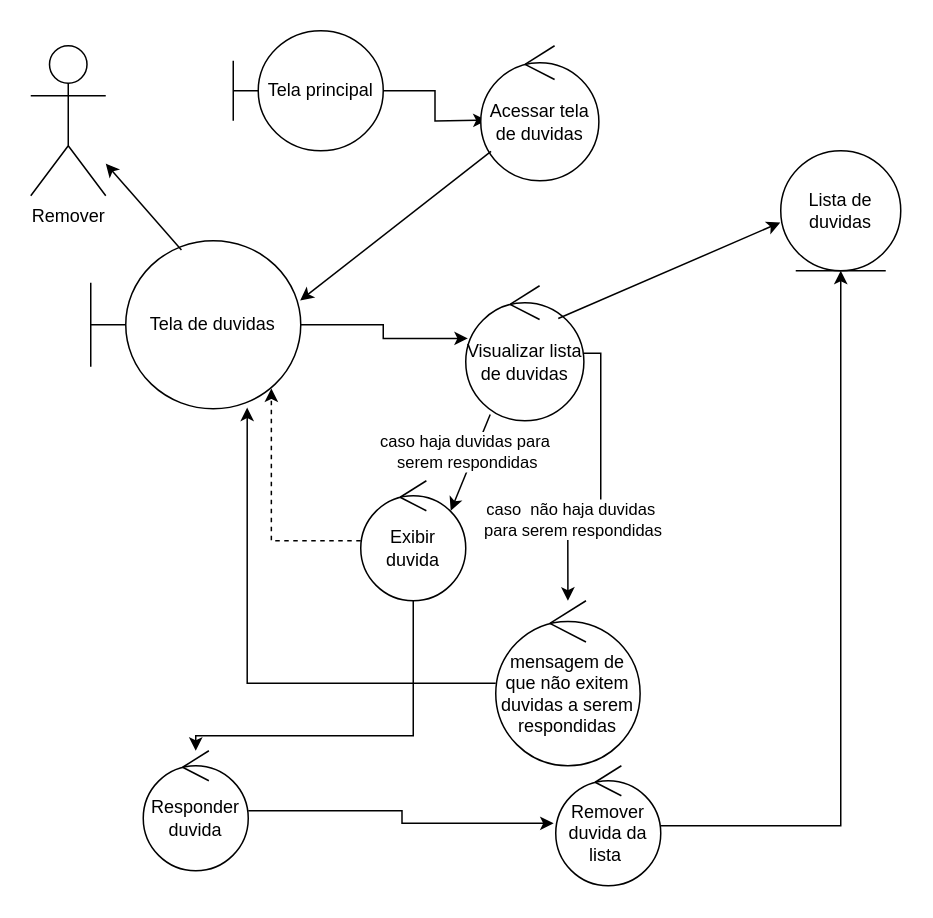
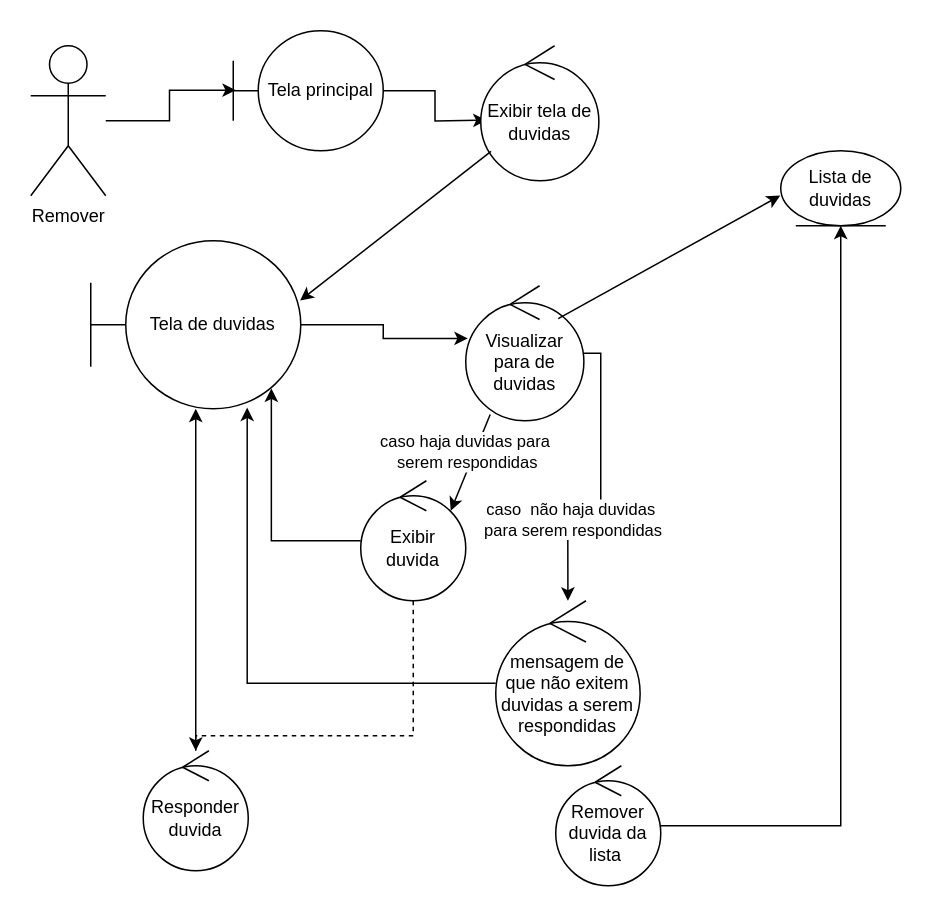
none -> (170, 110)
(540, 122) -> (540, 122)
(147, 211) -> none
(841, 211) -> (841, 188)
(525, 362) -> (525, 362)
(271, 513) -> (271, 513)
(372, 736) -> (372, 736)
(402, 811) -> (196, 576)
